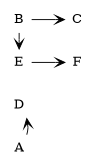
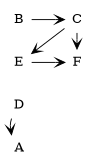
(19, 36) -> (52, 38)
none -> (77, 36)
(28, 131) -> (11, 122)
